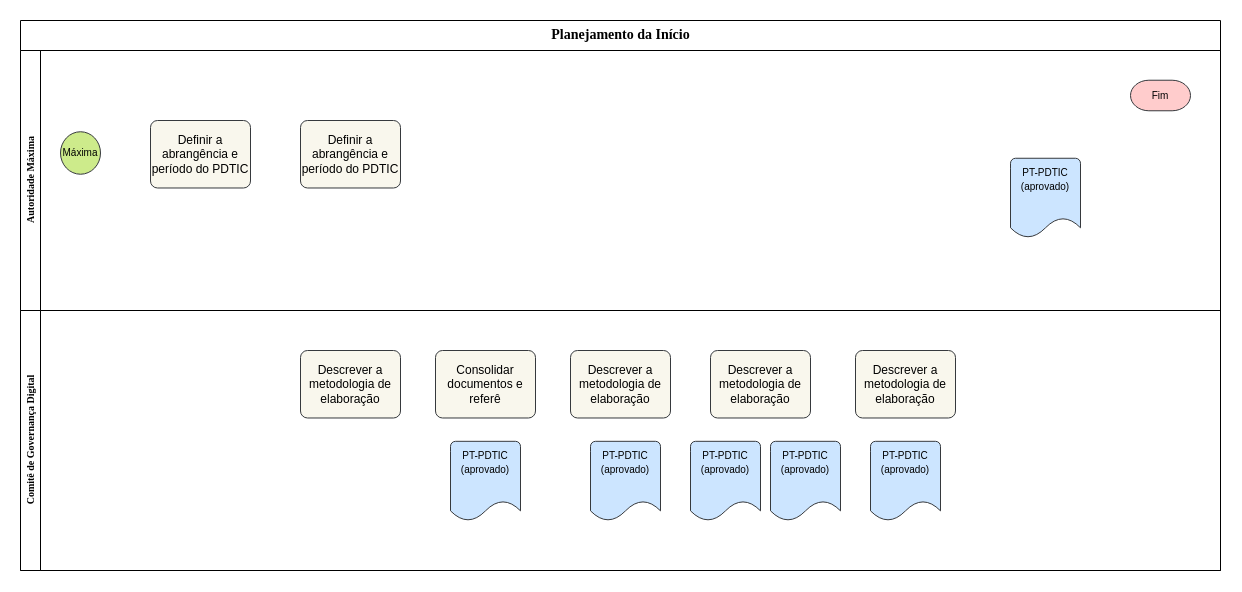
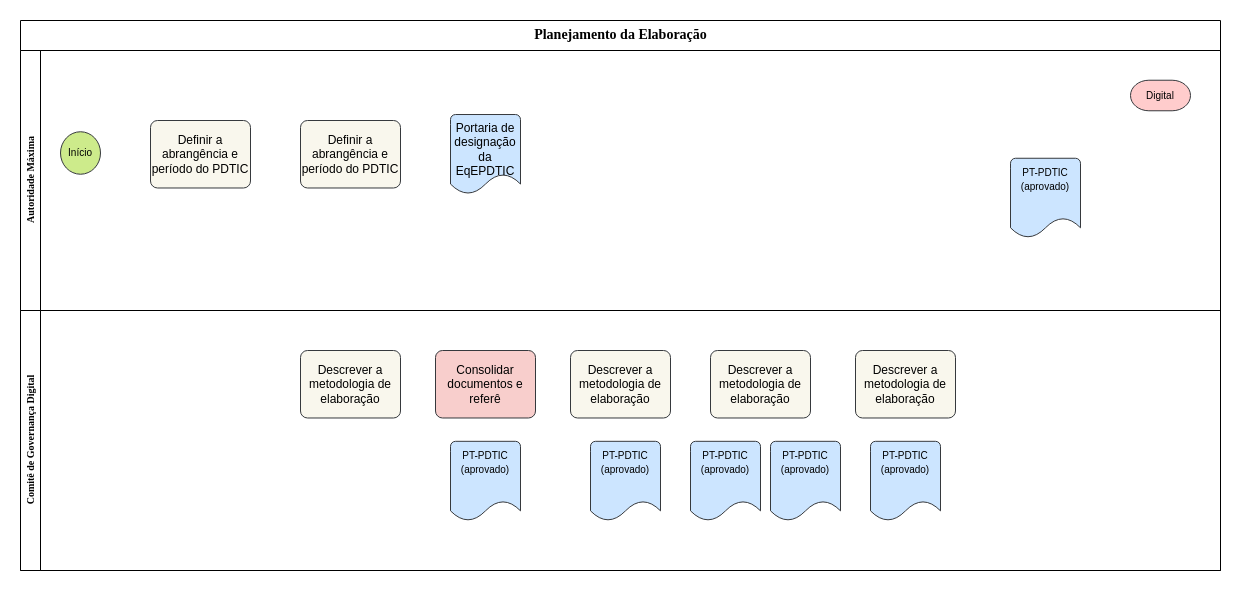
(621, 36) -> (621, 36)
(1161, 96) -> (1161, 96)
(81, 153) -> (81, 153)
none -> (486, 154)
(486, 384) -> (486, 384)
